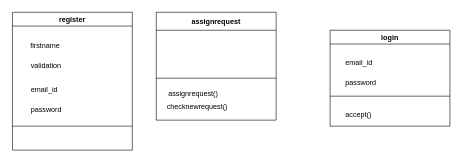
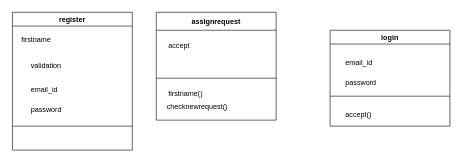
(60, 45) -> (51, 39)
none -> (189, 45)
(198, 94) -> (190, 94)
